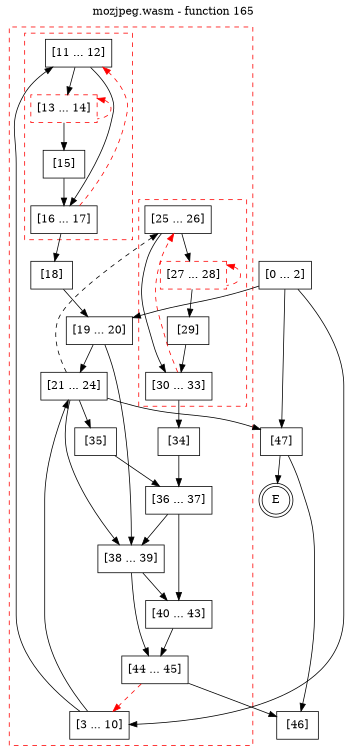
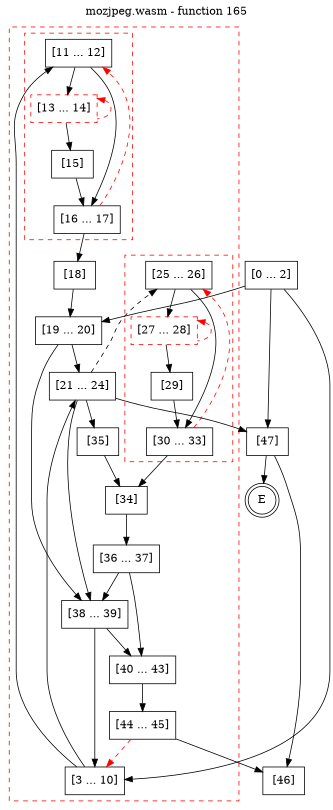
(134, 469) -> (110, 467)
(135, 611) -> (95, 694)
